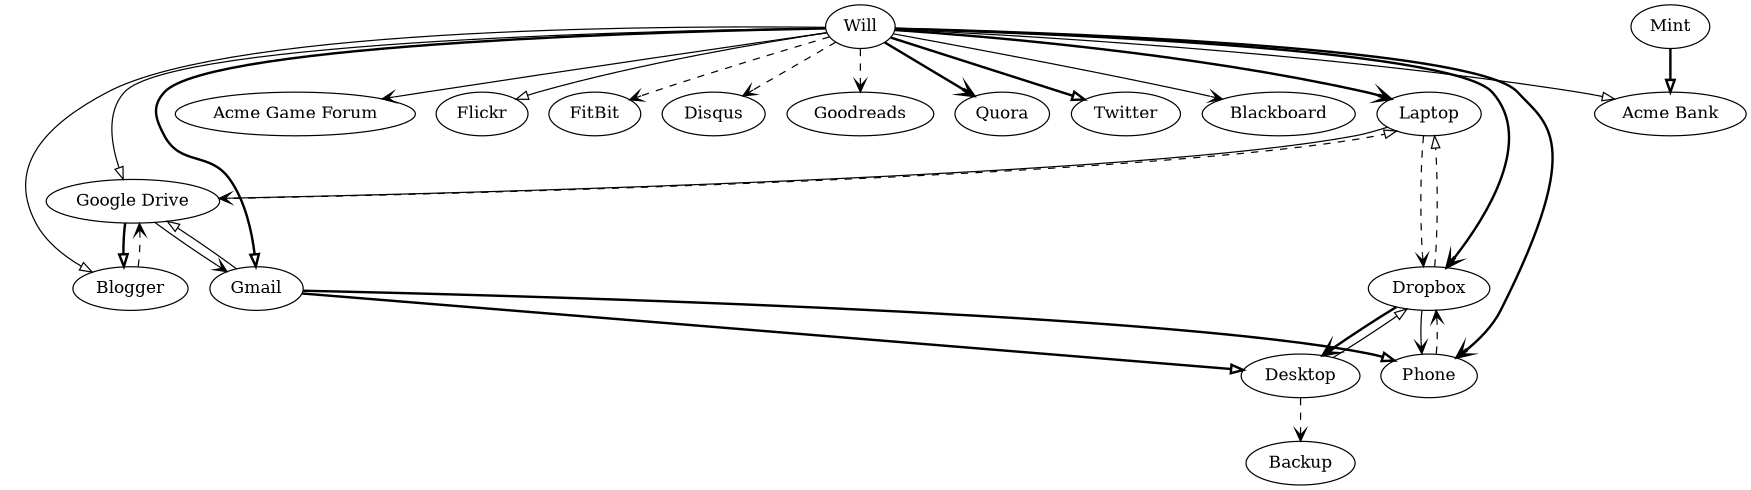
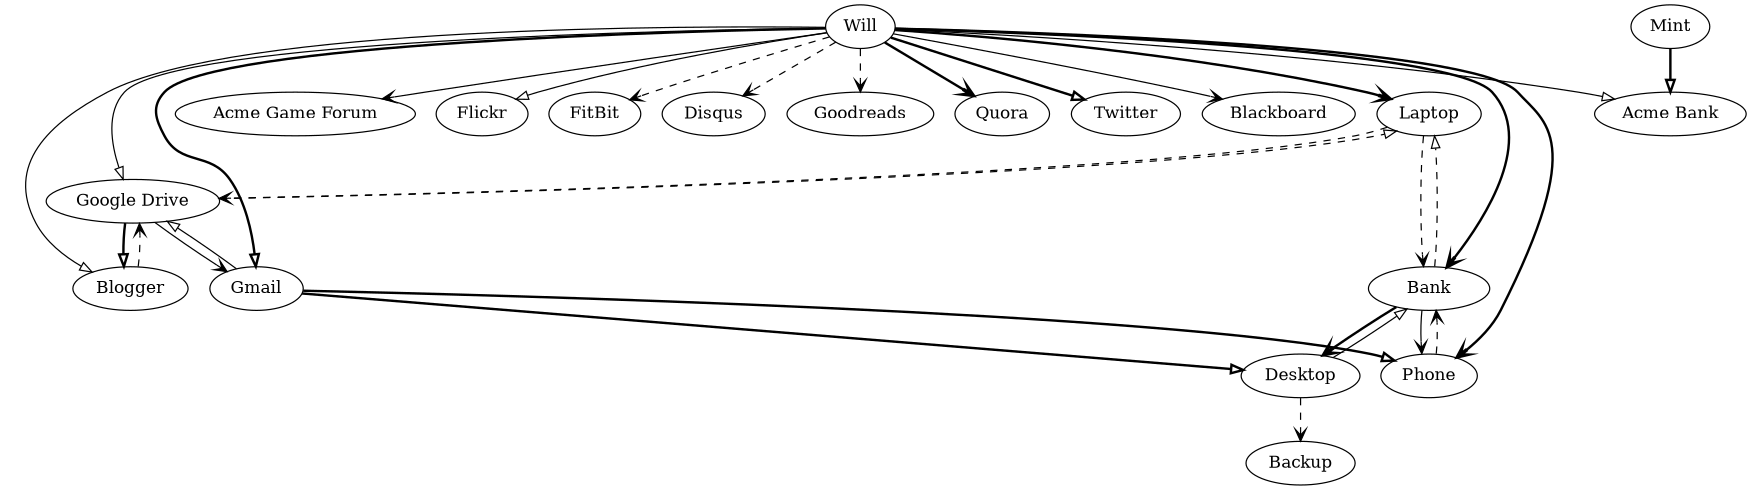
(811, 180) -> (811, 180)
(1429, 289) -> (1429, 289)
